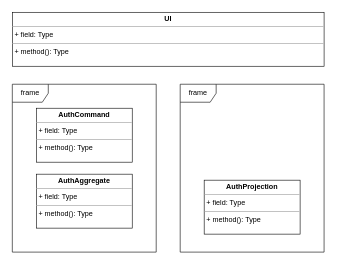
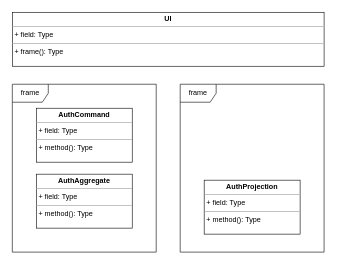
(42, 25) -> (40, 25)
